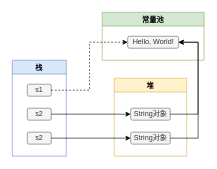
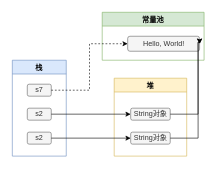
(153, 42) -> (164, 44)
(39, 90) -> (39, 90)
